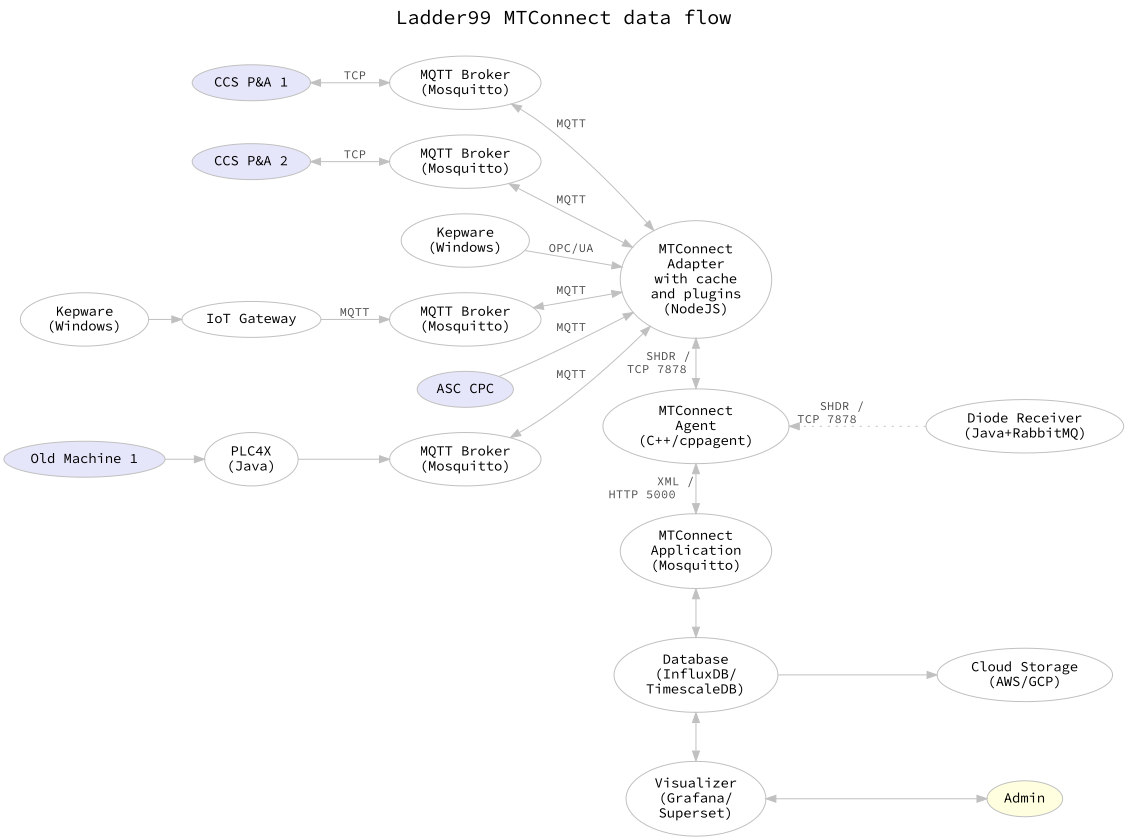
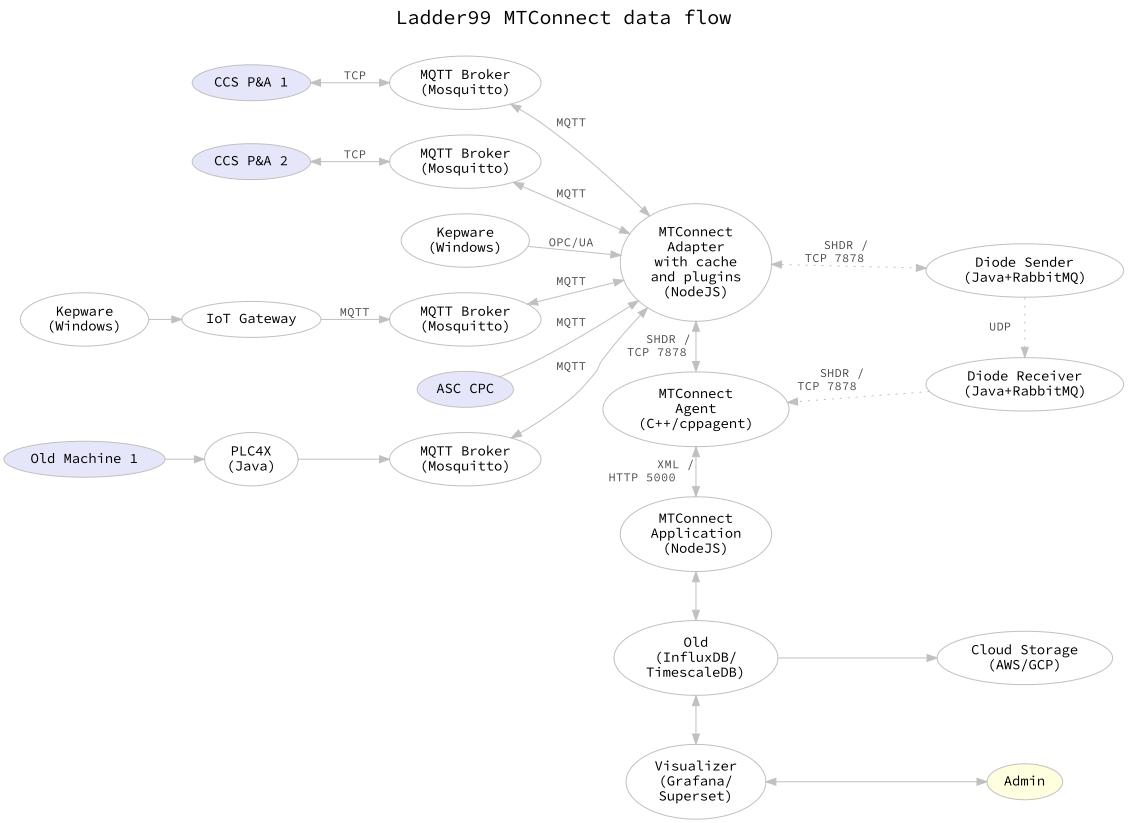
none -> (1025, 270)
(696, 551) -> (696, 534)
(696, 675) -> (696, 658)
